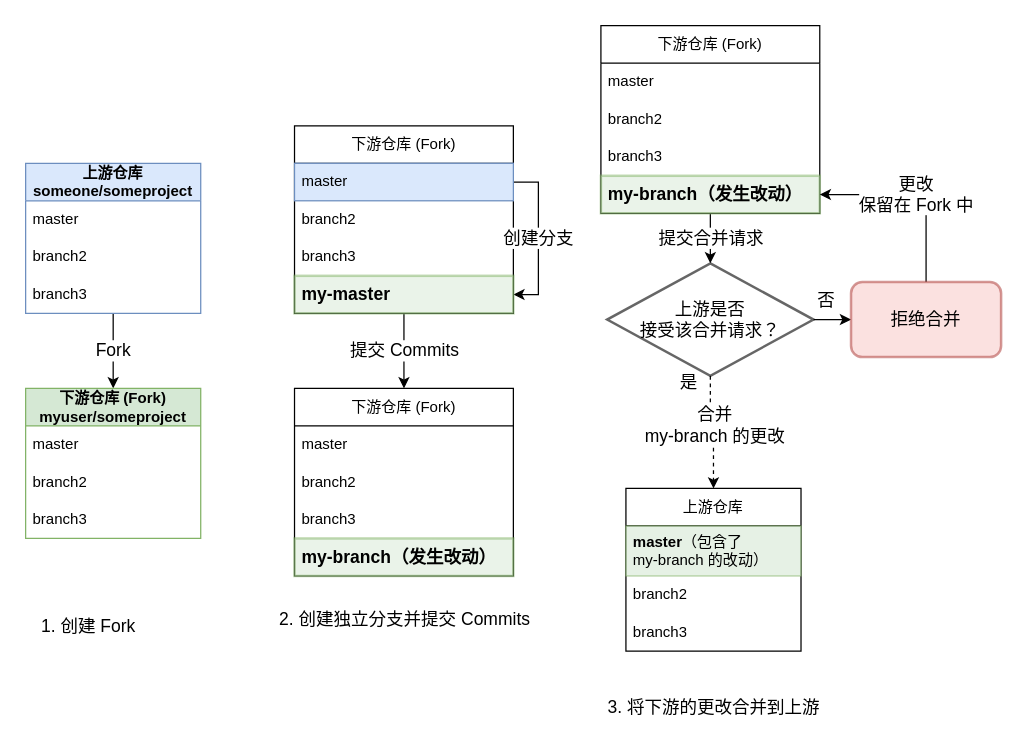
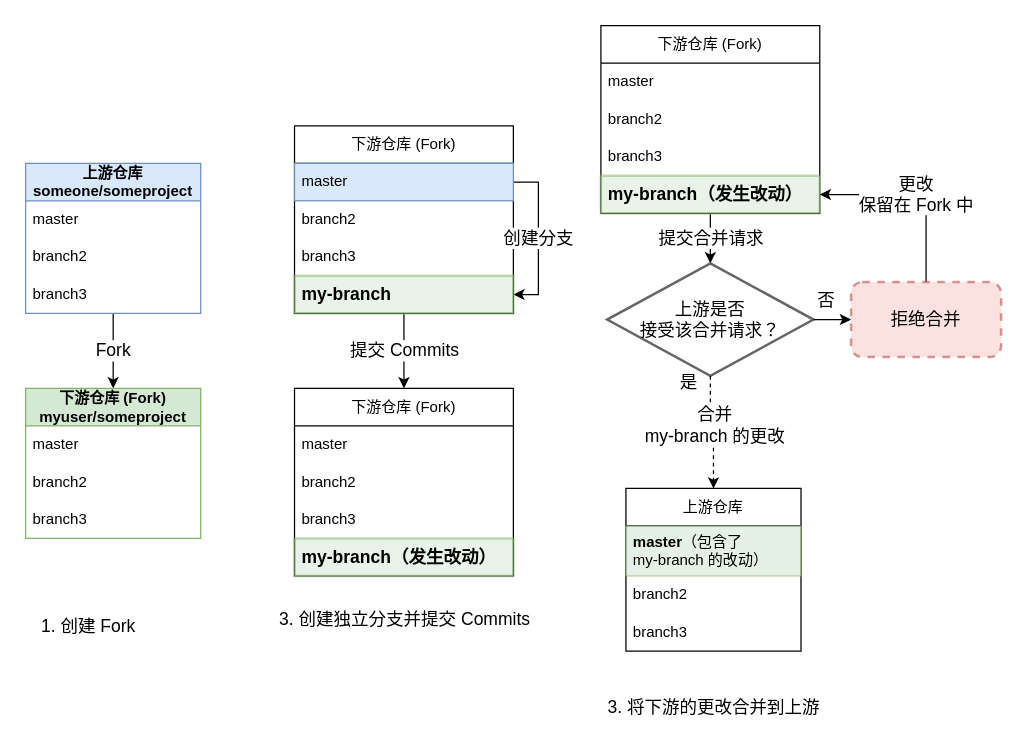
(346, 294) -> (346, 294)
(926, 319) -> (926, 319)
(405, 619) -> (405, 619)
